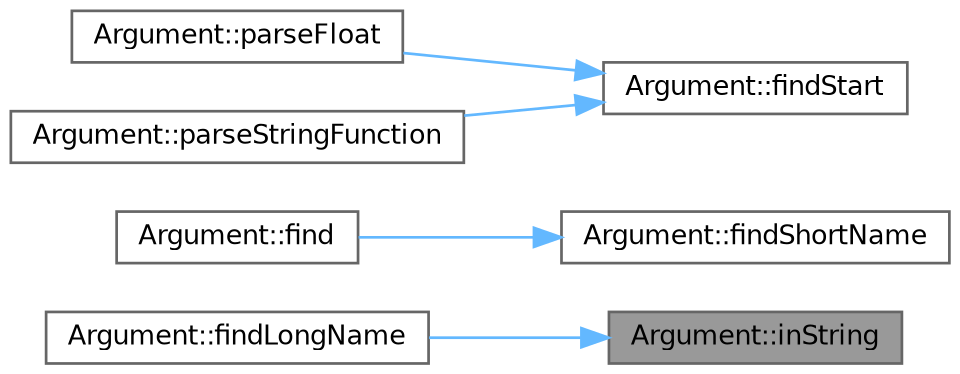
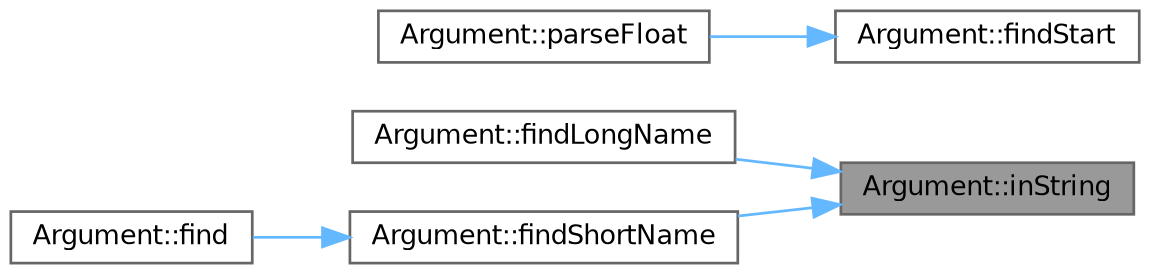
(237, 137) -> none
none -> (775, 212)
